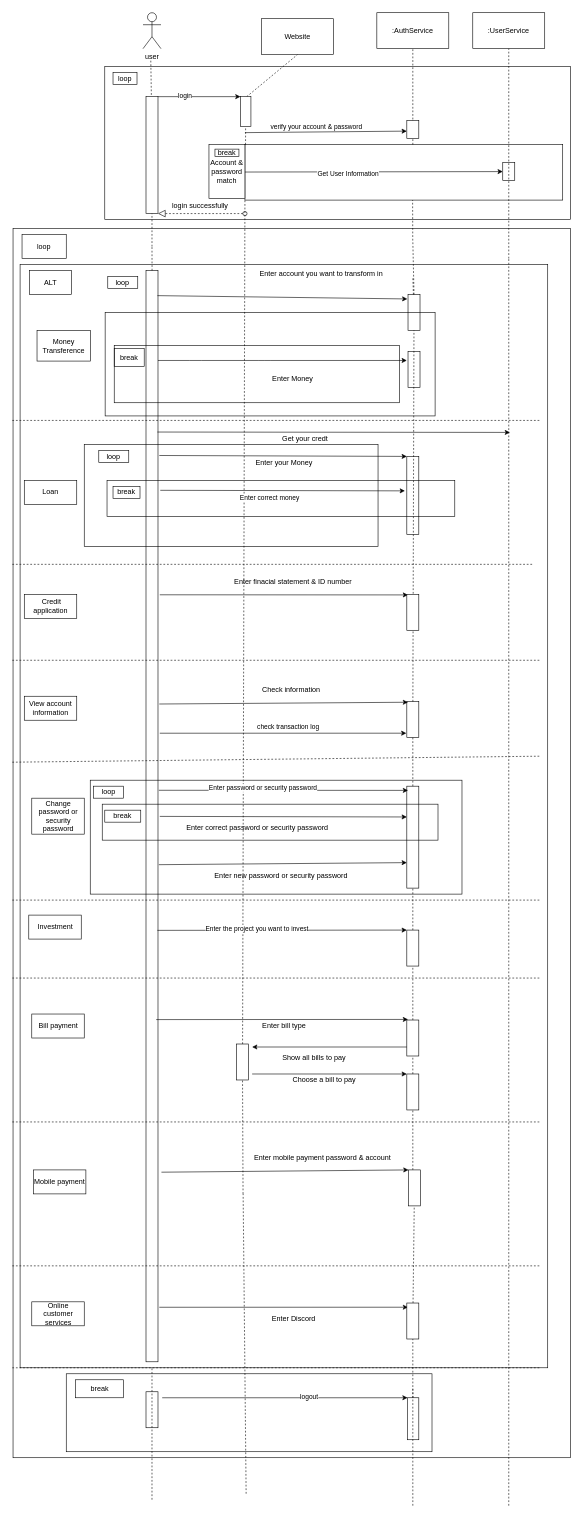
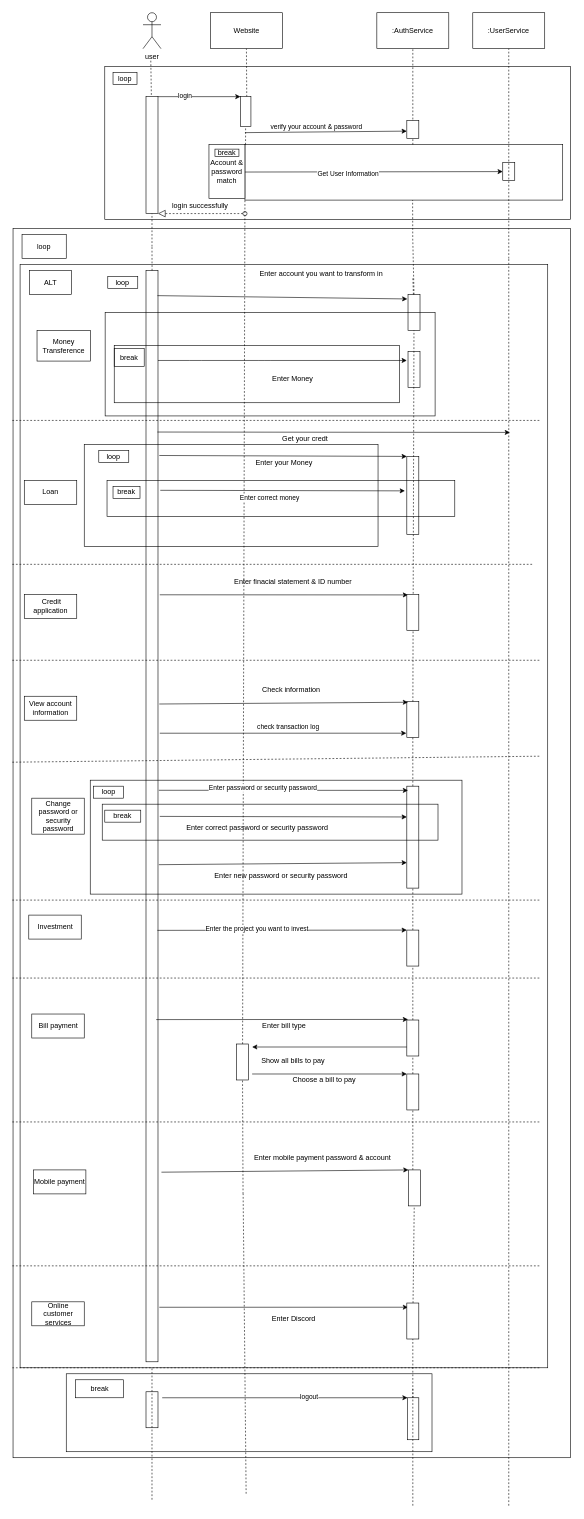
(298, 36) -> (247, 30)
(314, 1058) -> (293, 1061)
